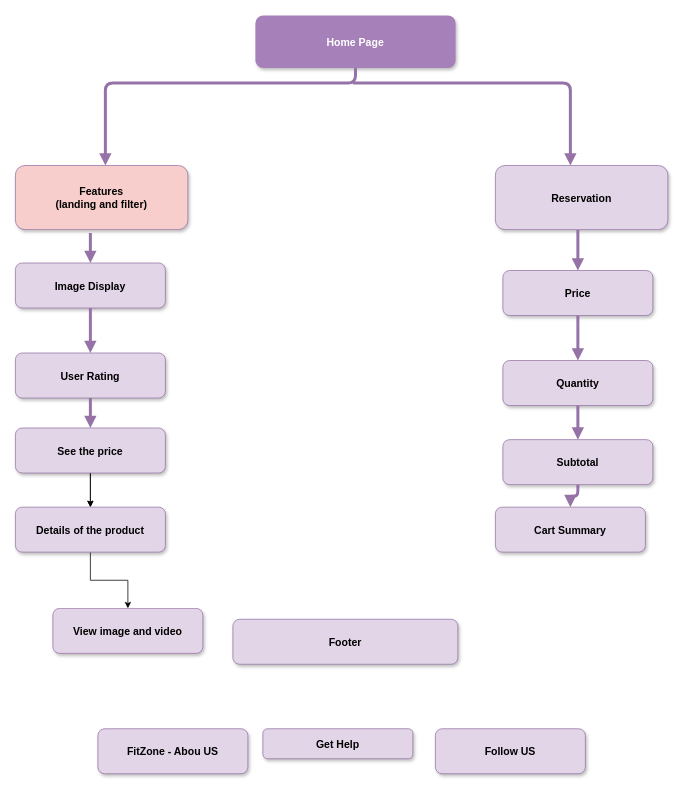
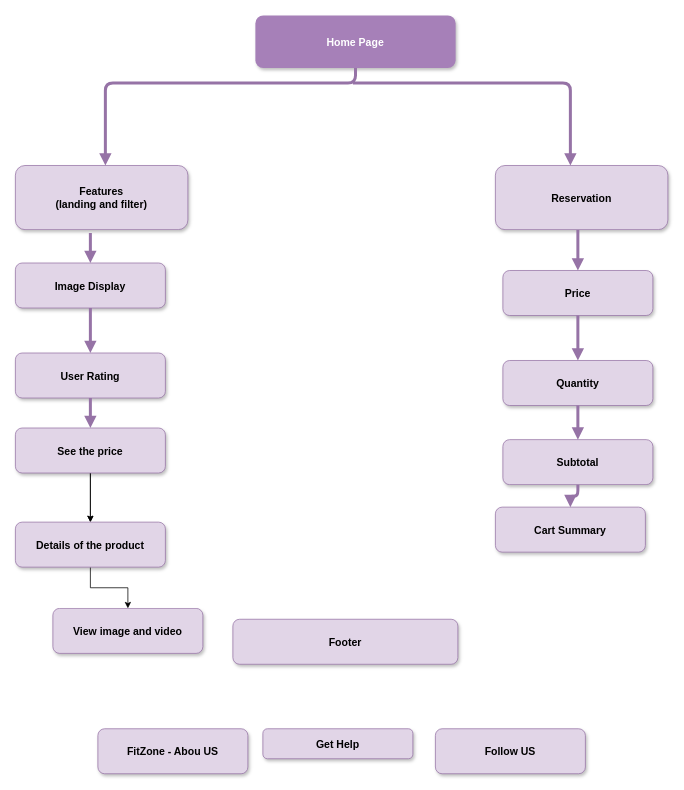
(102, 197) -> (102, 197)
(90, 530) -> (90, 545)
